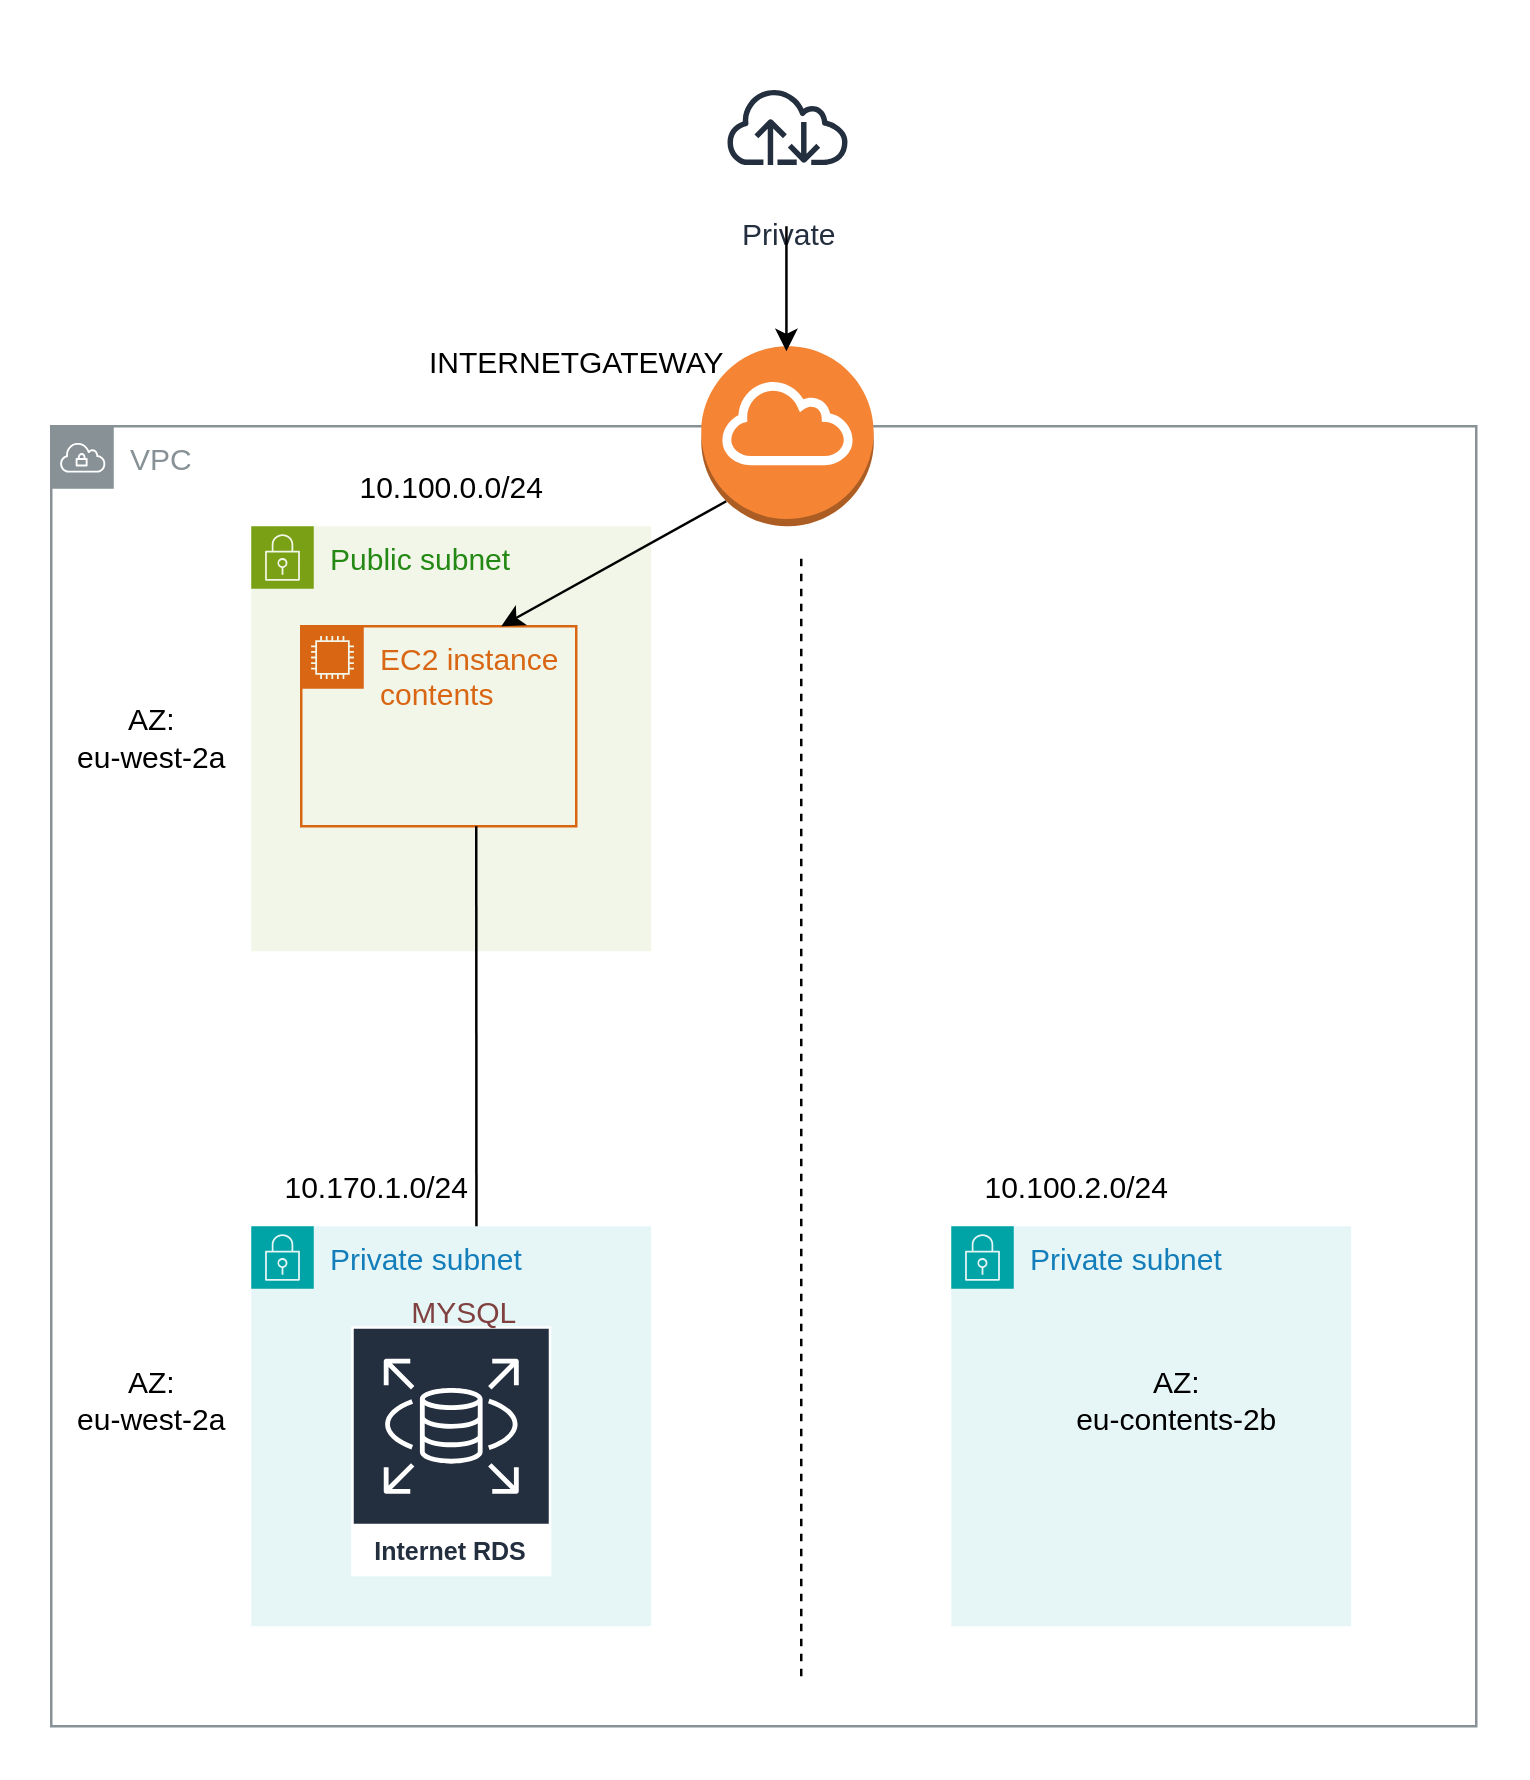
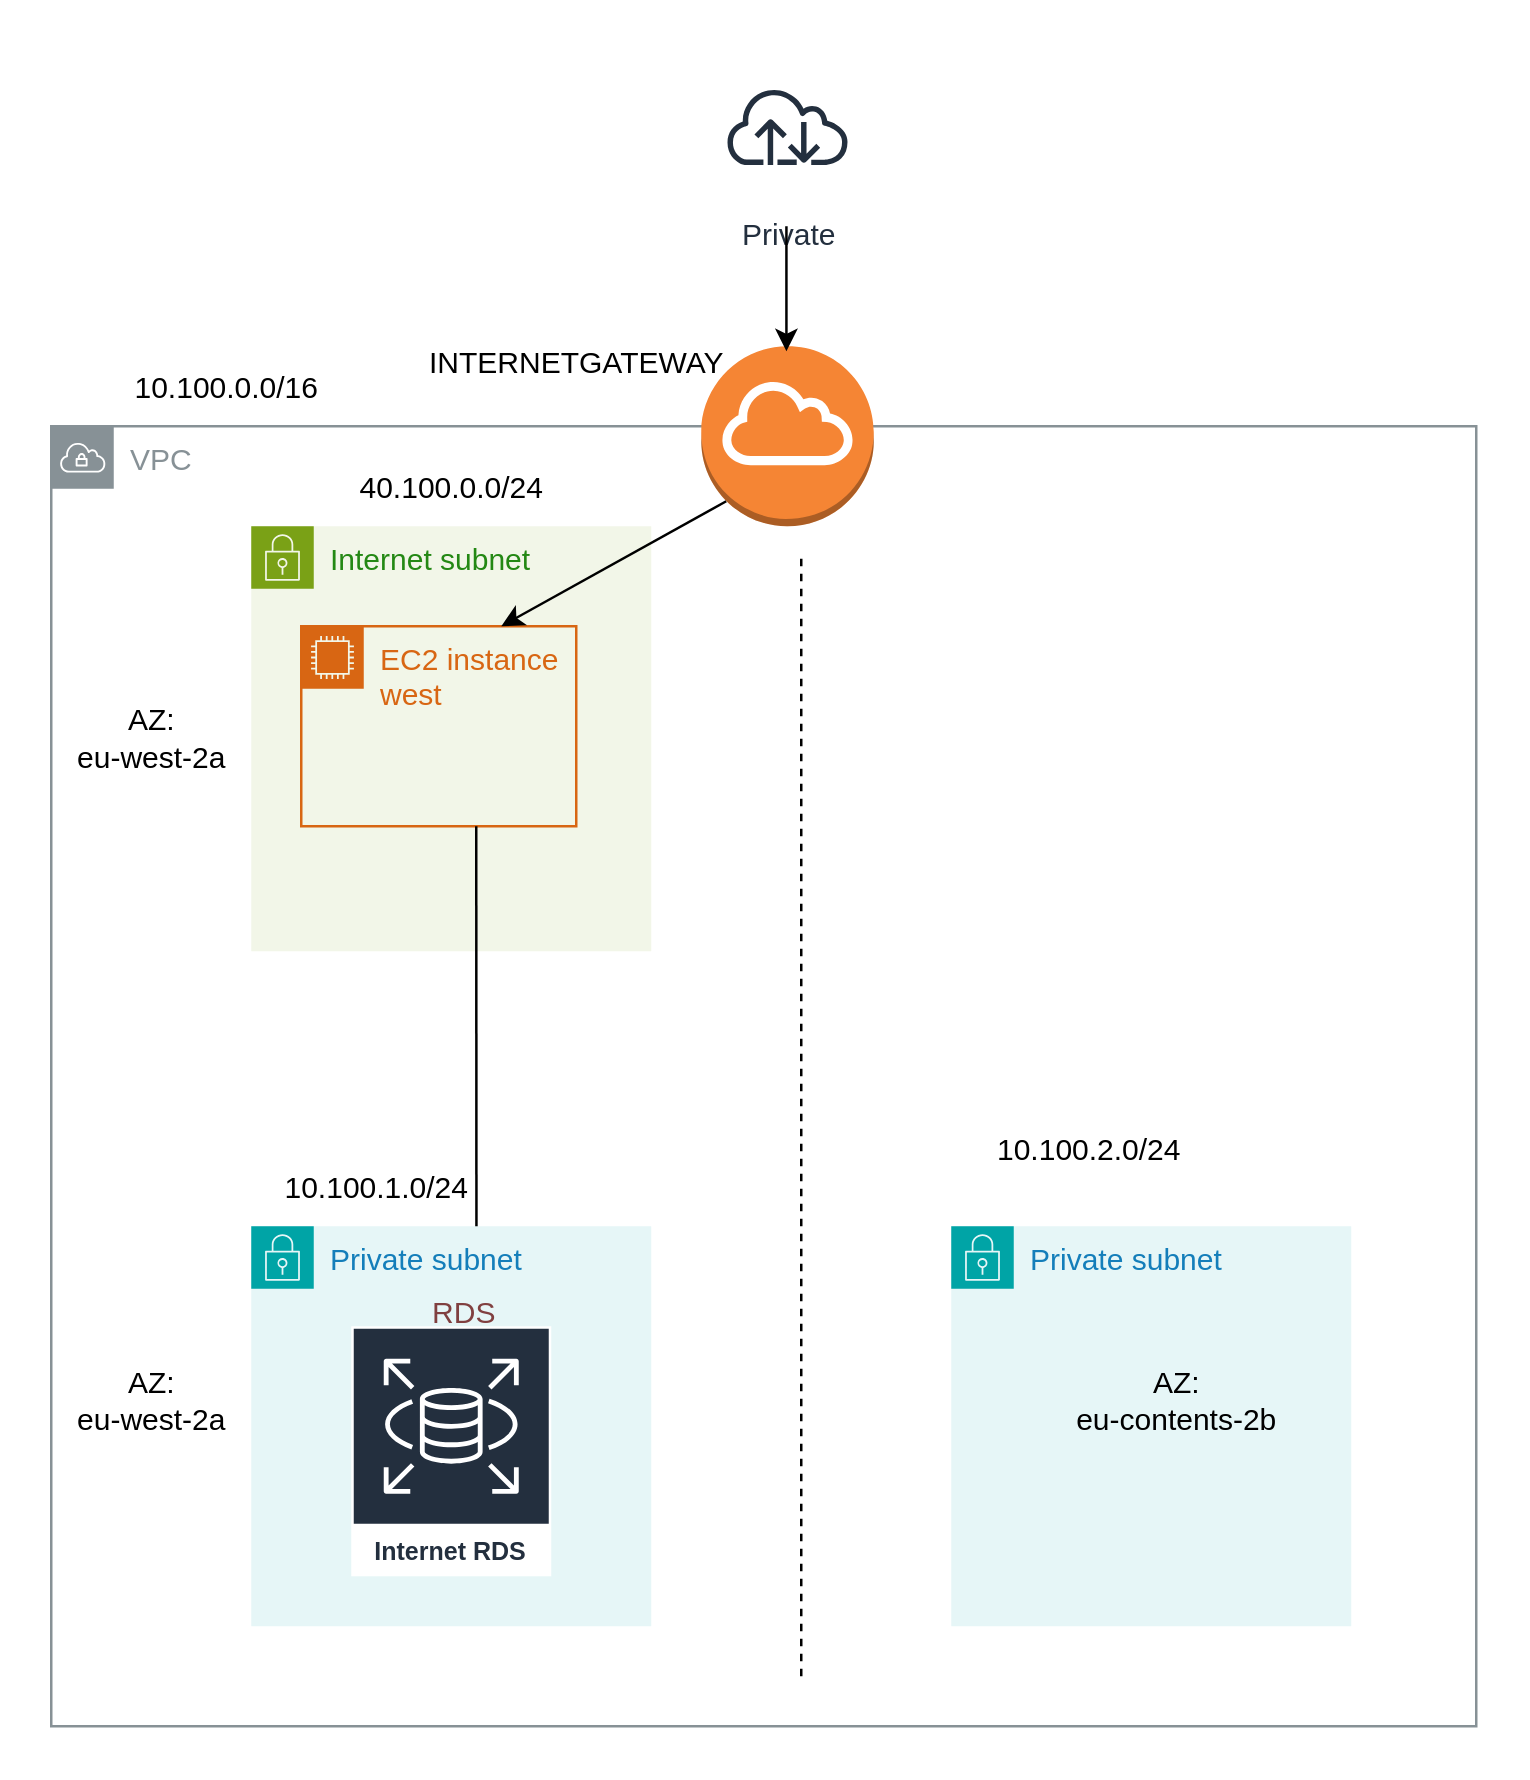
none -> (226, 389)
(453, 489) -> (453, 489)
(429, 562) -> (453, 562)
(479, 680) -> (479, 680)
(378, 1189) -> (378, 1189)
(1076, 1189) -> (1089, 1151)
(465, 1314) -> (465, 1314)
